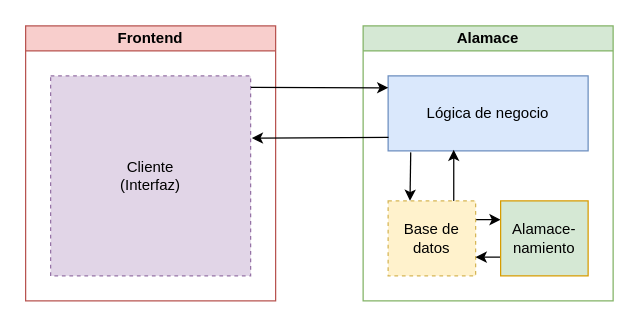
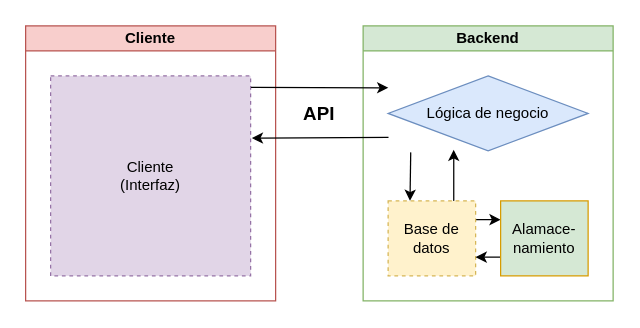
(151, 38) -> (151, 38)
(488, 38) -> (488, 38)
none -> (319, 113)
(488, 113) -> (488, 113)
